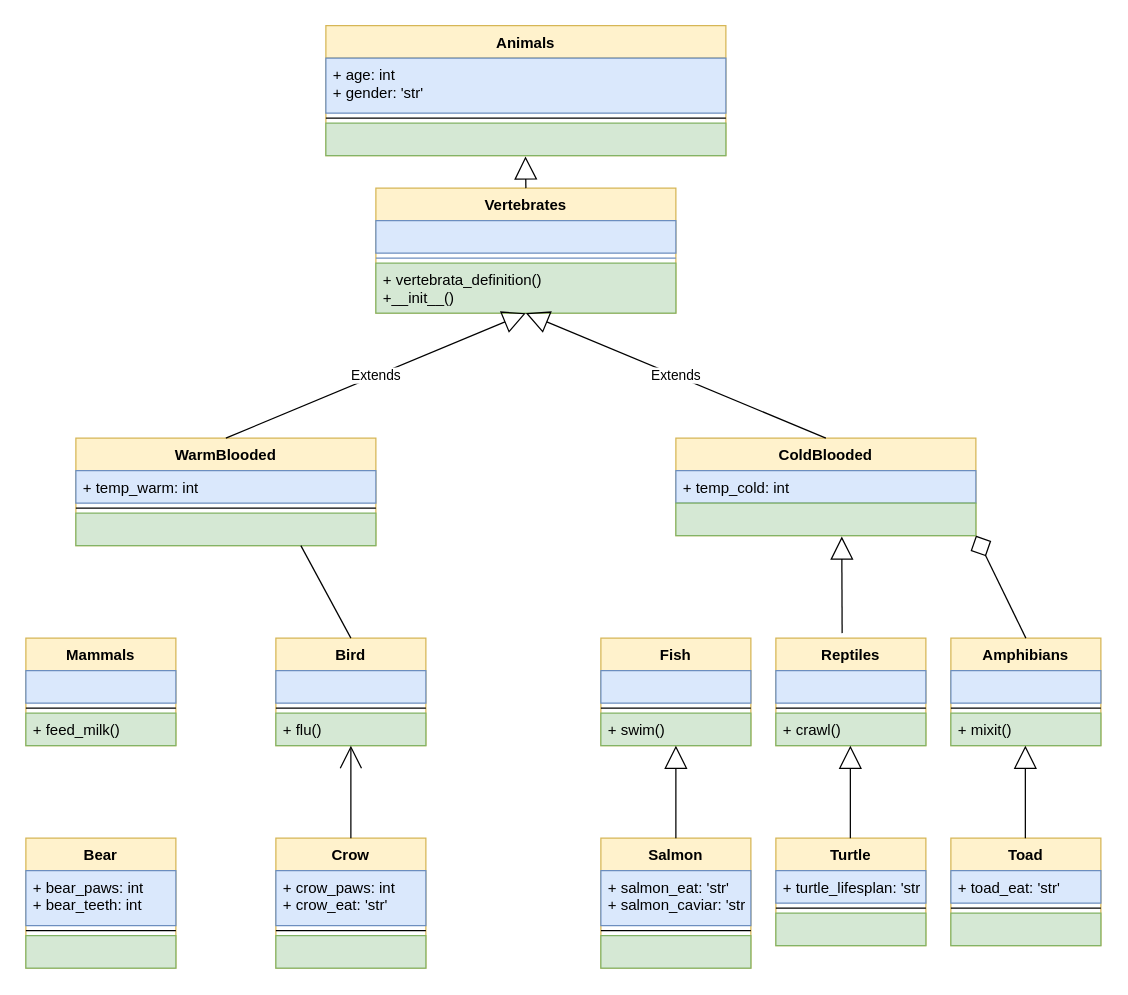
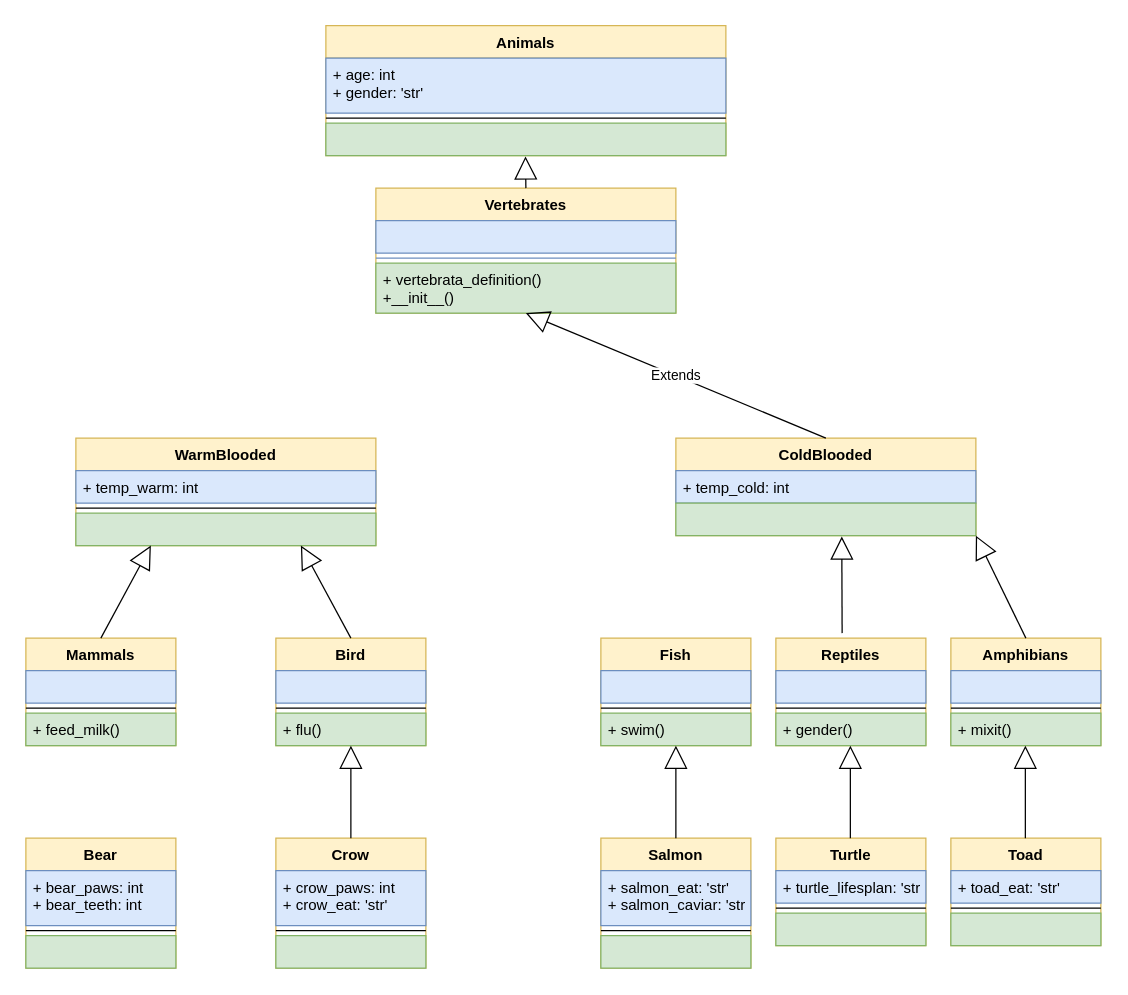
(365, 380) -> none
(986, 556) -> (986, 557)
(307, 558) -> (312, 566)
none -> (120, 602)
(816, 730) -> (823, 730)
(351, 760) -> (351, 769)
